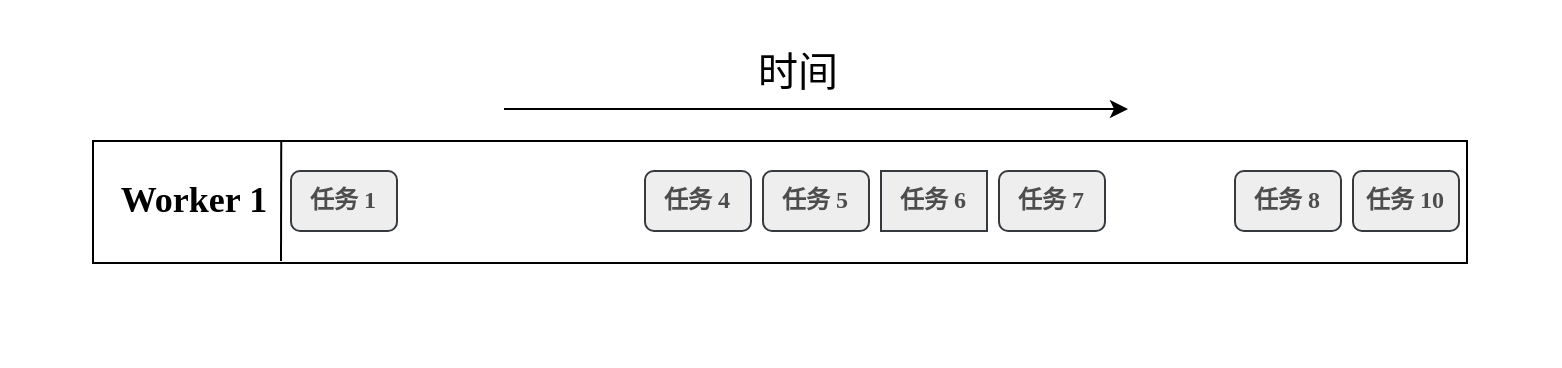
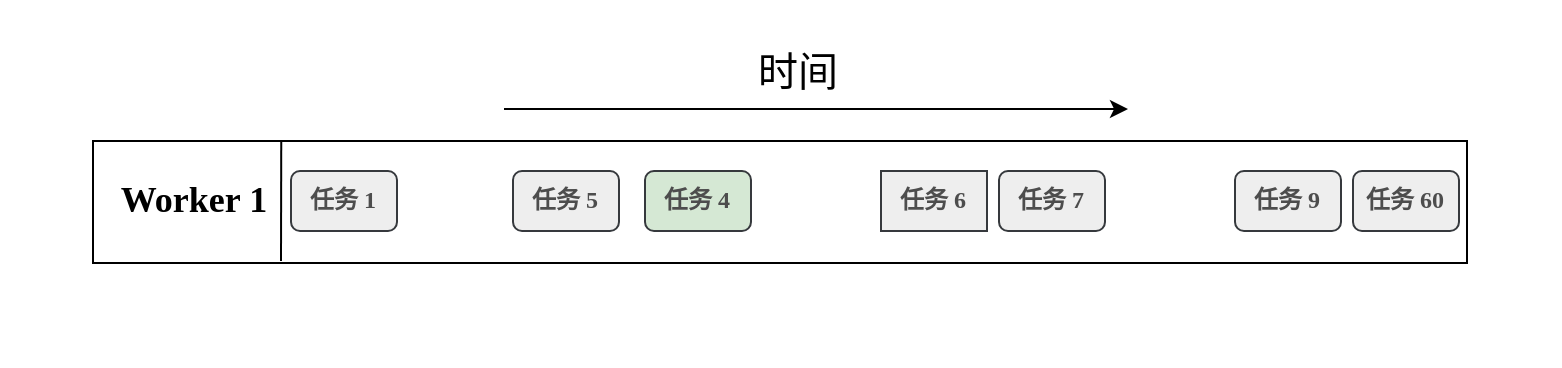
(698, 201) -> (698, 201)
(816, 201) -> (566, 201)
(1288, 201) -> (1288, 201)
(1406, 201) -> (1406, 201)
